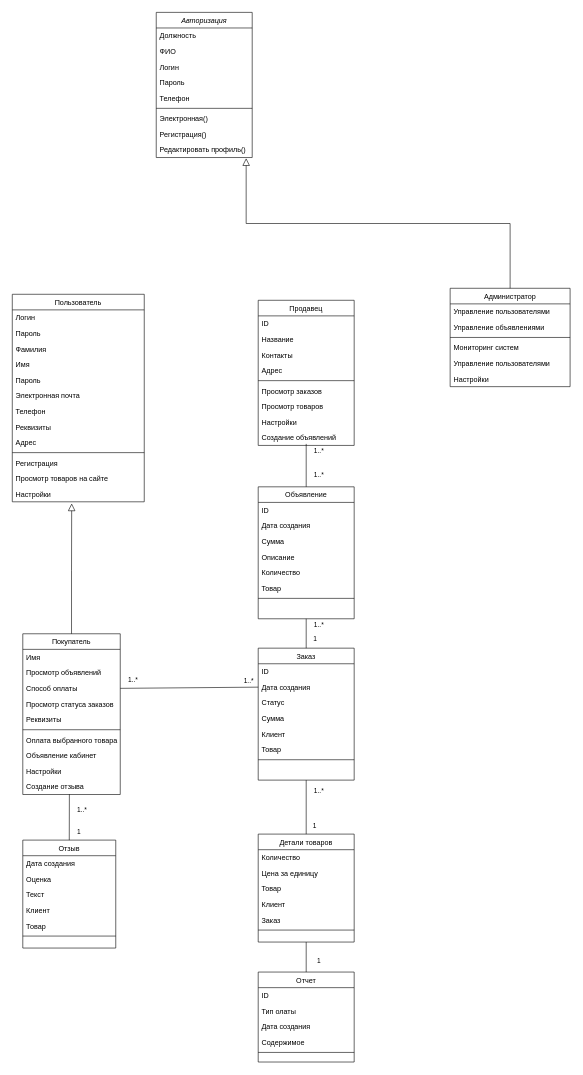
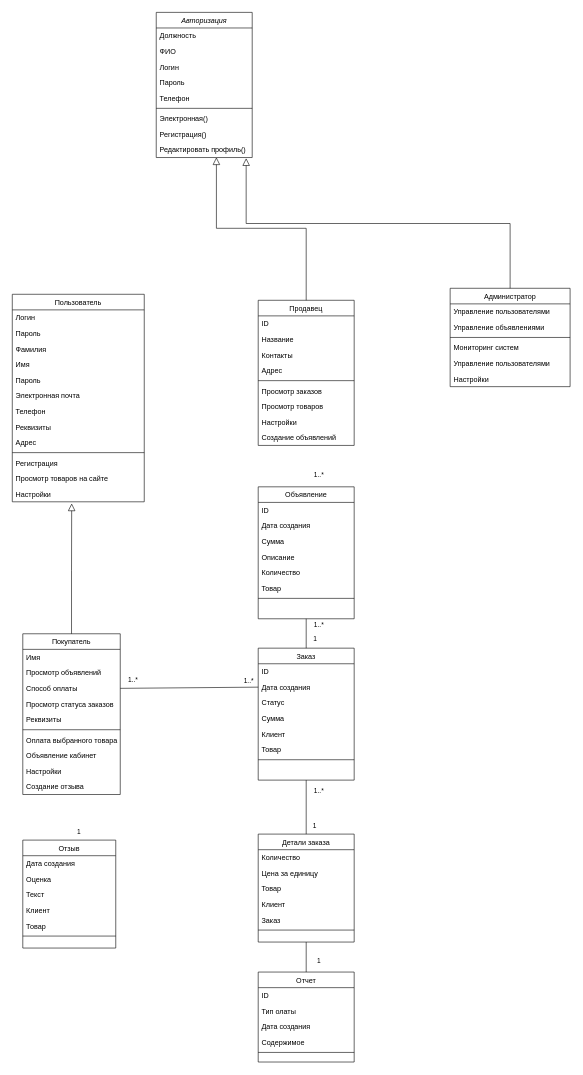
none -> (266, 228)
(306, 467) -> none
(69, 819) -> none
(306, 842) -> (306, 842)
